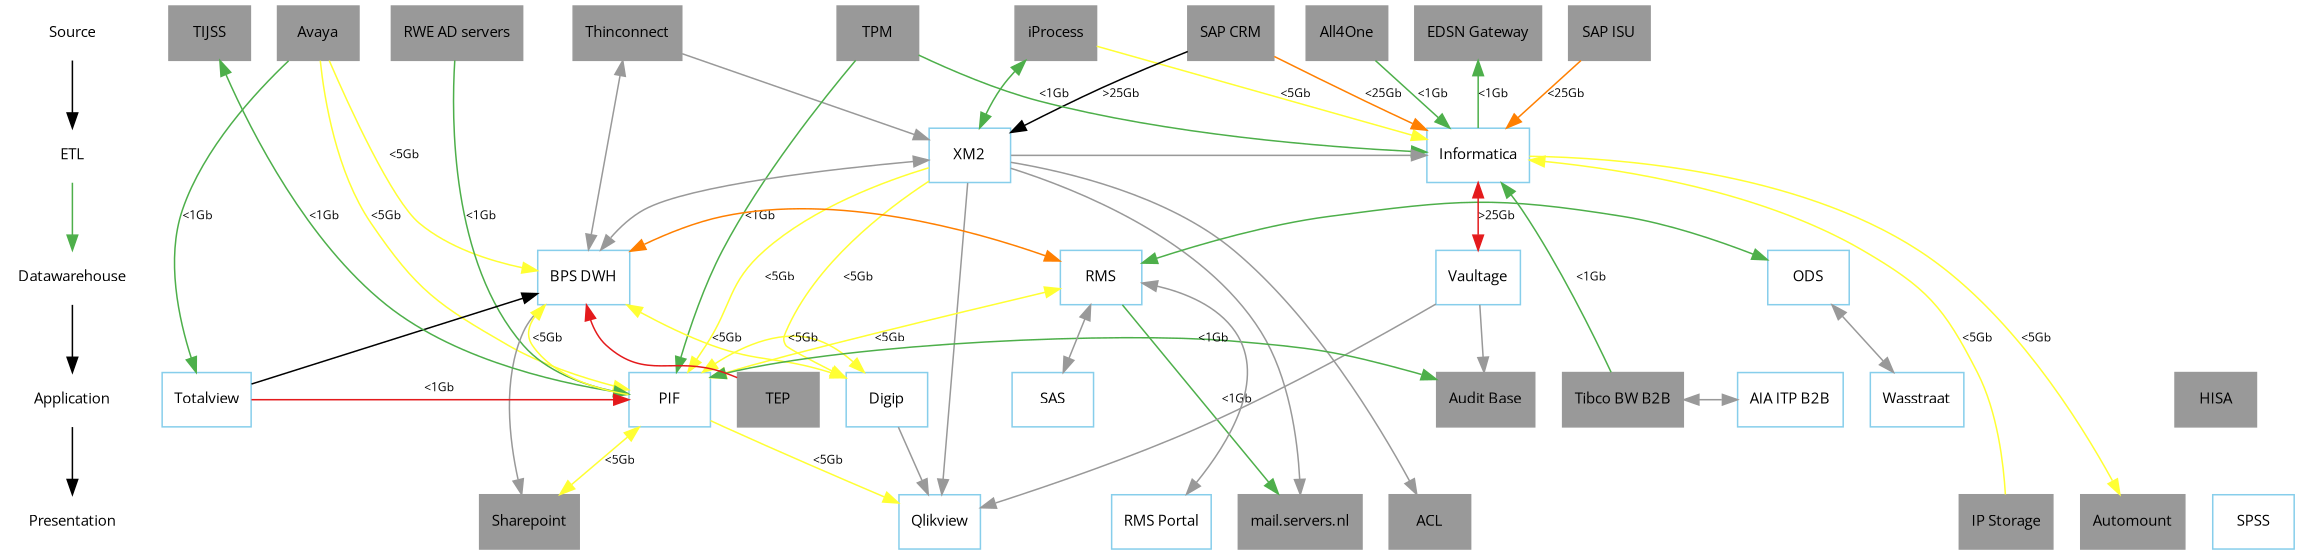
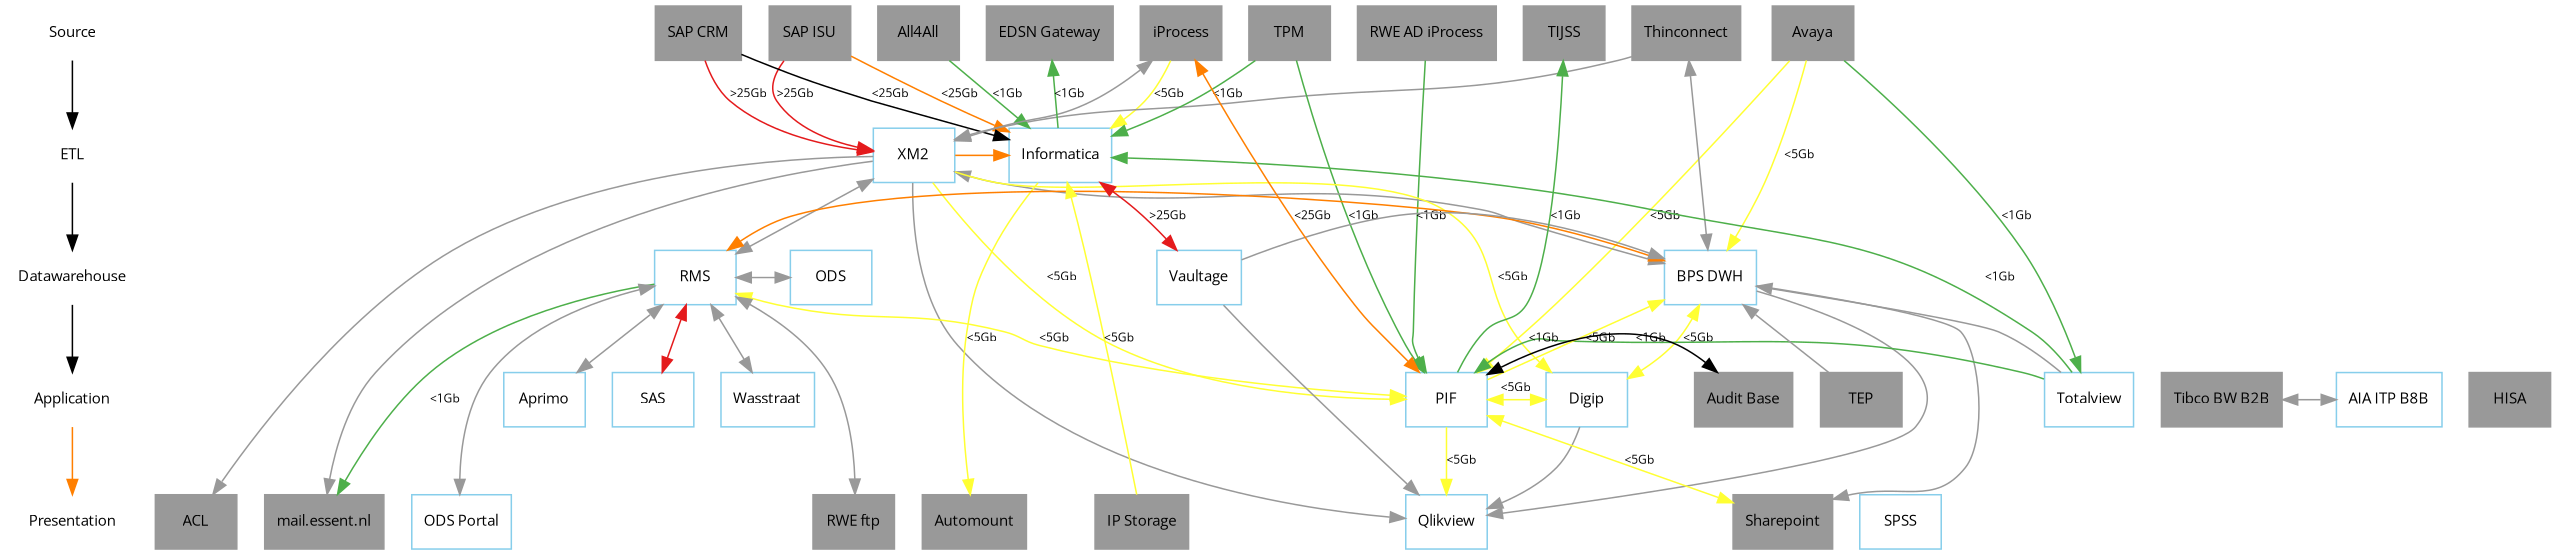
(457, 33) -> (1427, 33)
(1347, 33) -> (919, 33)
(1105, 86) -> (768, 125)
(1343, 91) -> (866, 99)
(995, 97) -> (1086, 104)
none -> (795, 120)
(1211, 155) -> (975, 155)
(1455, 203) -> (763, 278)
(72, 209) -> (72, 209)
none -> (1296, 224)
none -> (780, 230)
(1565, 281) -> (1619, 204)
(1481, 331) -> (1393, 216)
(1056, 339) -> (1604, 335)
(1863, 339) -> (732, 339)
(387, 341) -> (1967, 324)
(1073, 348) -> (674, 339)
(655, 366) -> (1803, 352)
(433, 400) -> (1764, 342)
none -> (545, 400)
(1790, 400) -> (2389, 400)
(72, 453) -> (72, 453)
none -> (1830, 458)
none -> (854, 522)
(1161, 522) -> (462, 522)
(1300, 522) -> (324, 522)
